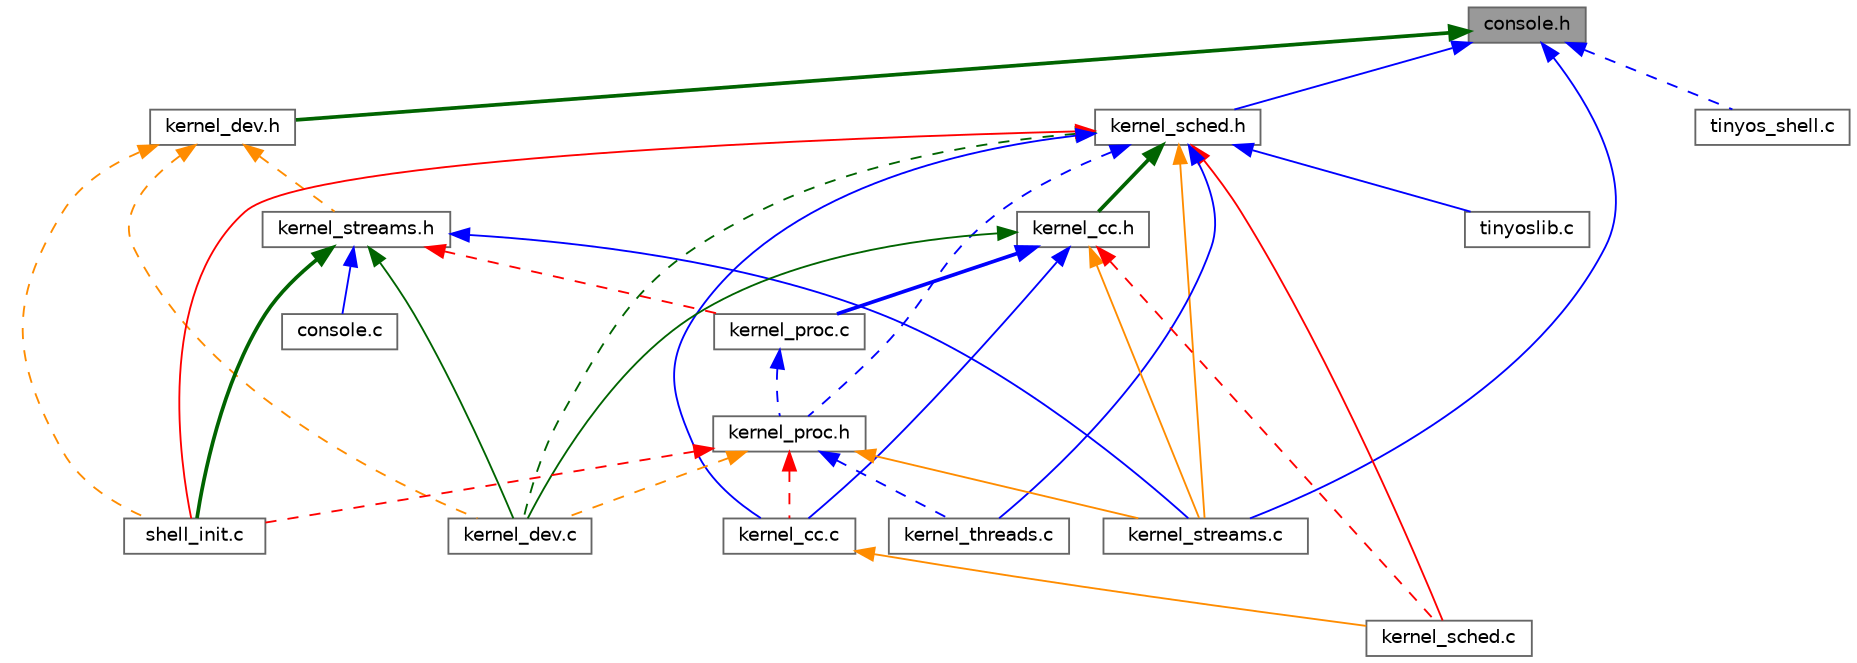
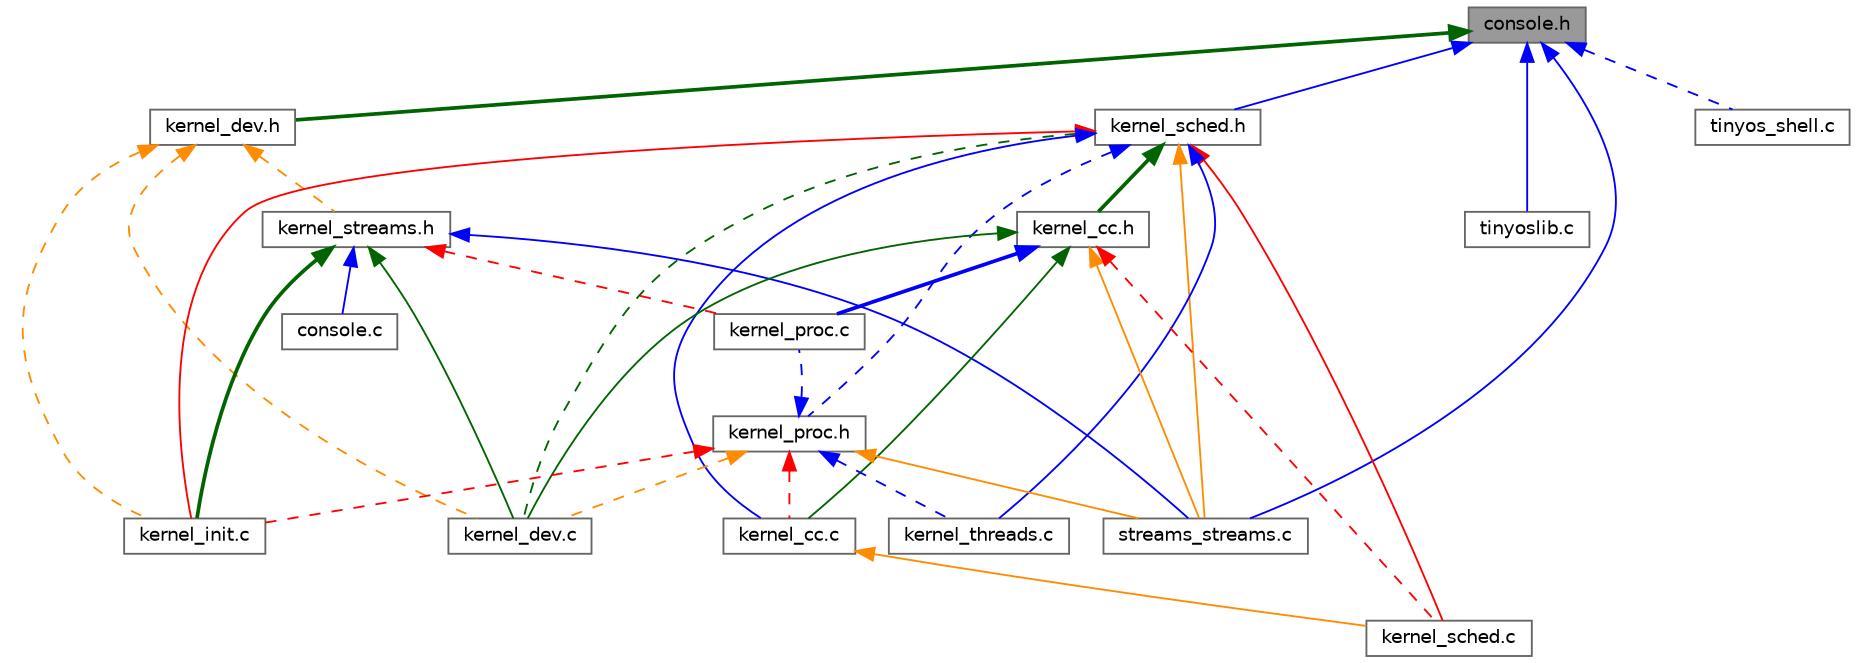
(1362, 181) -> (1527, 137)
(777, 392) -> (802, 374)
(937, 395) -> (937, 395)
(195, 536) -> (195, 536)
(1206, 536) -> (1206, 536)
